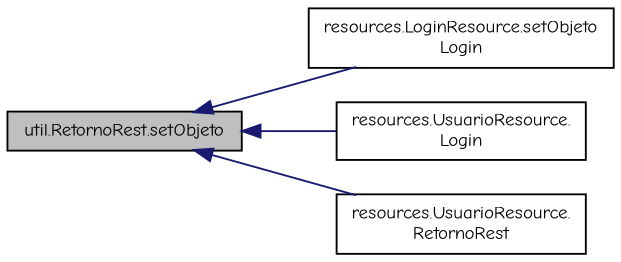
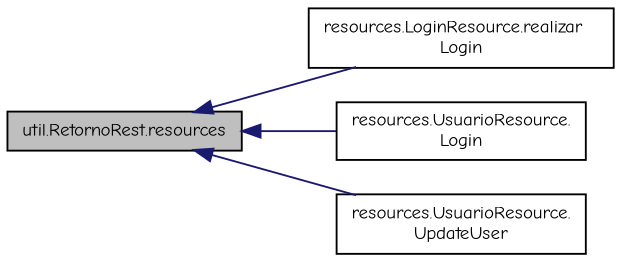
(461, 38) -> (461, 38)
(125, 131) -> (125, 131)
(461, 224) -> (461, 224)
